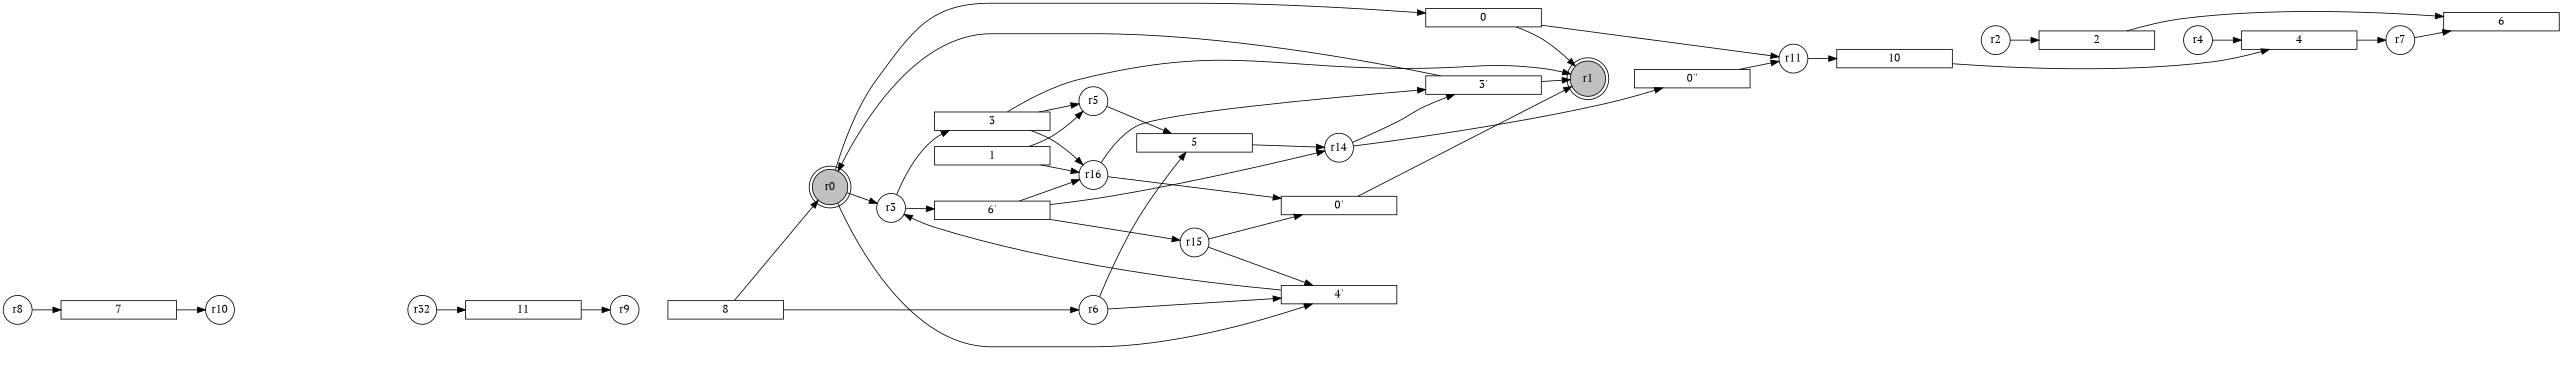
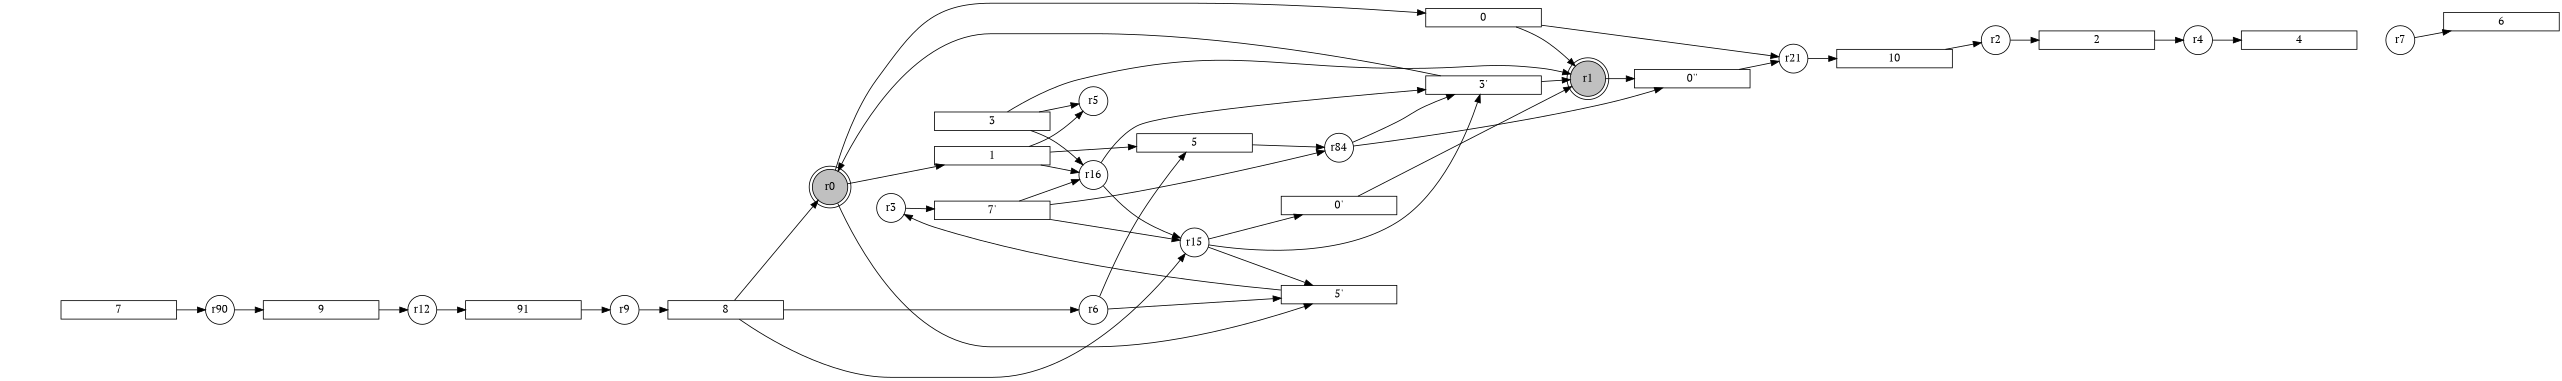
(2280, 12) -> (2165, 40)
(2367, 40) -> none
(1793, 59) -> (1793, 59)
(2108, 69) -> (1959, 47)
none -> (1616, 79)
(1135, 118) -> (1089, 150)
(1339, 148) -> (1339, 148)
(915, 161) -> none
(1190, 187) -> (1133, 214)
(858, 197) -> (892, 175)
(992, 210) -> (992, 210)
none -> (1376, 233)
(1339, 295) -> (1339, 295)
(18, 310) -> none
(220, 310) -> (220, 310)
none -> (321, 310)
(422, 310) -> (422, 310)
(523, 310) -> (523, 310)
none -> (649, 310)
none -> (973, 377)
